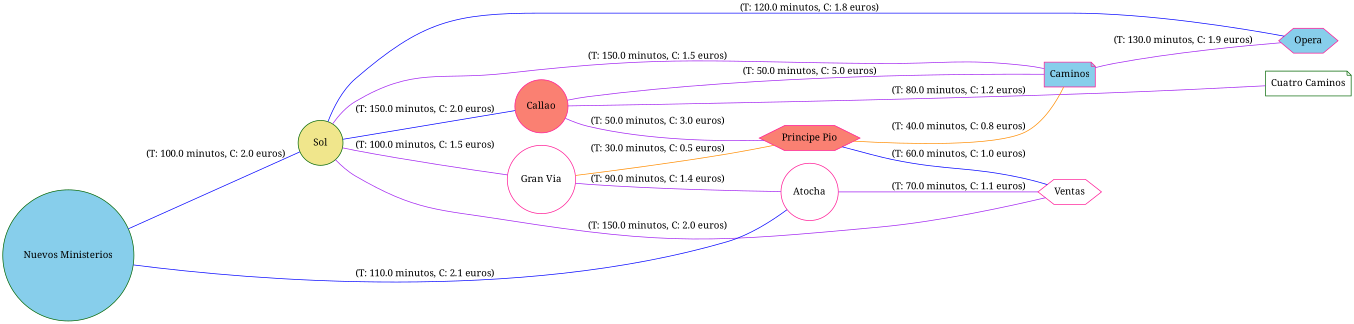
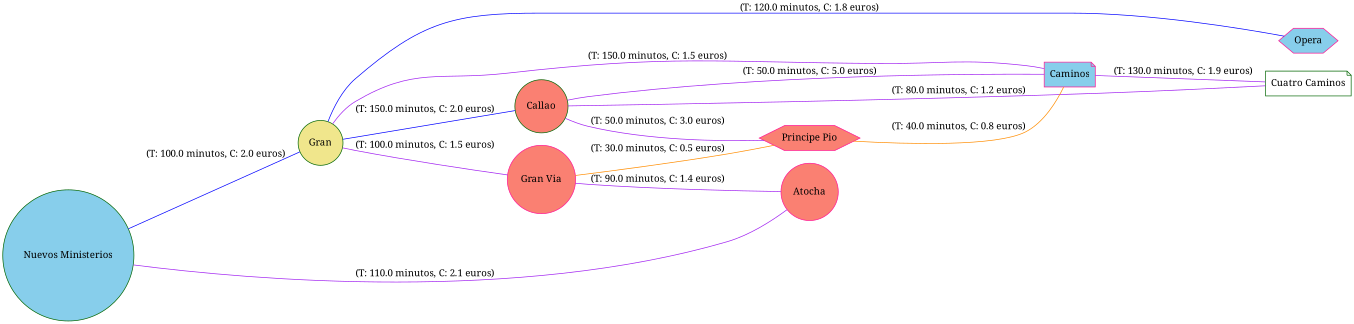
(1188, 52) -> (1180, 79)
(541, 106) -> (541, 106)
(321, 143) -> (321, 143)
(541, 179) -> (541, 179)
(810, 192) -> (810, 192)
(1070, 192) -> none
(466, 280) -> (466, 280)
